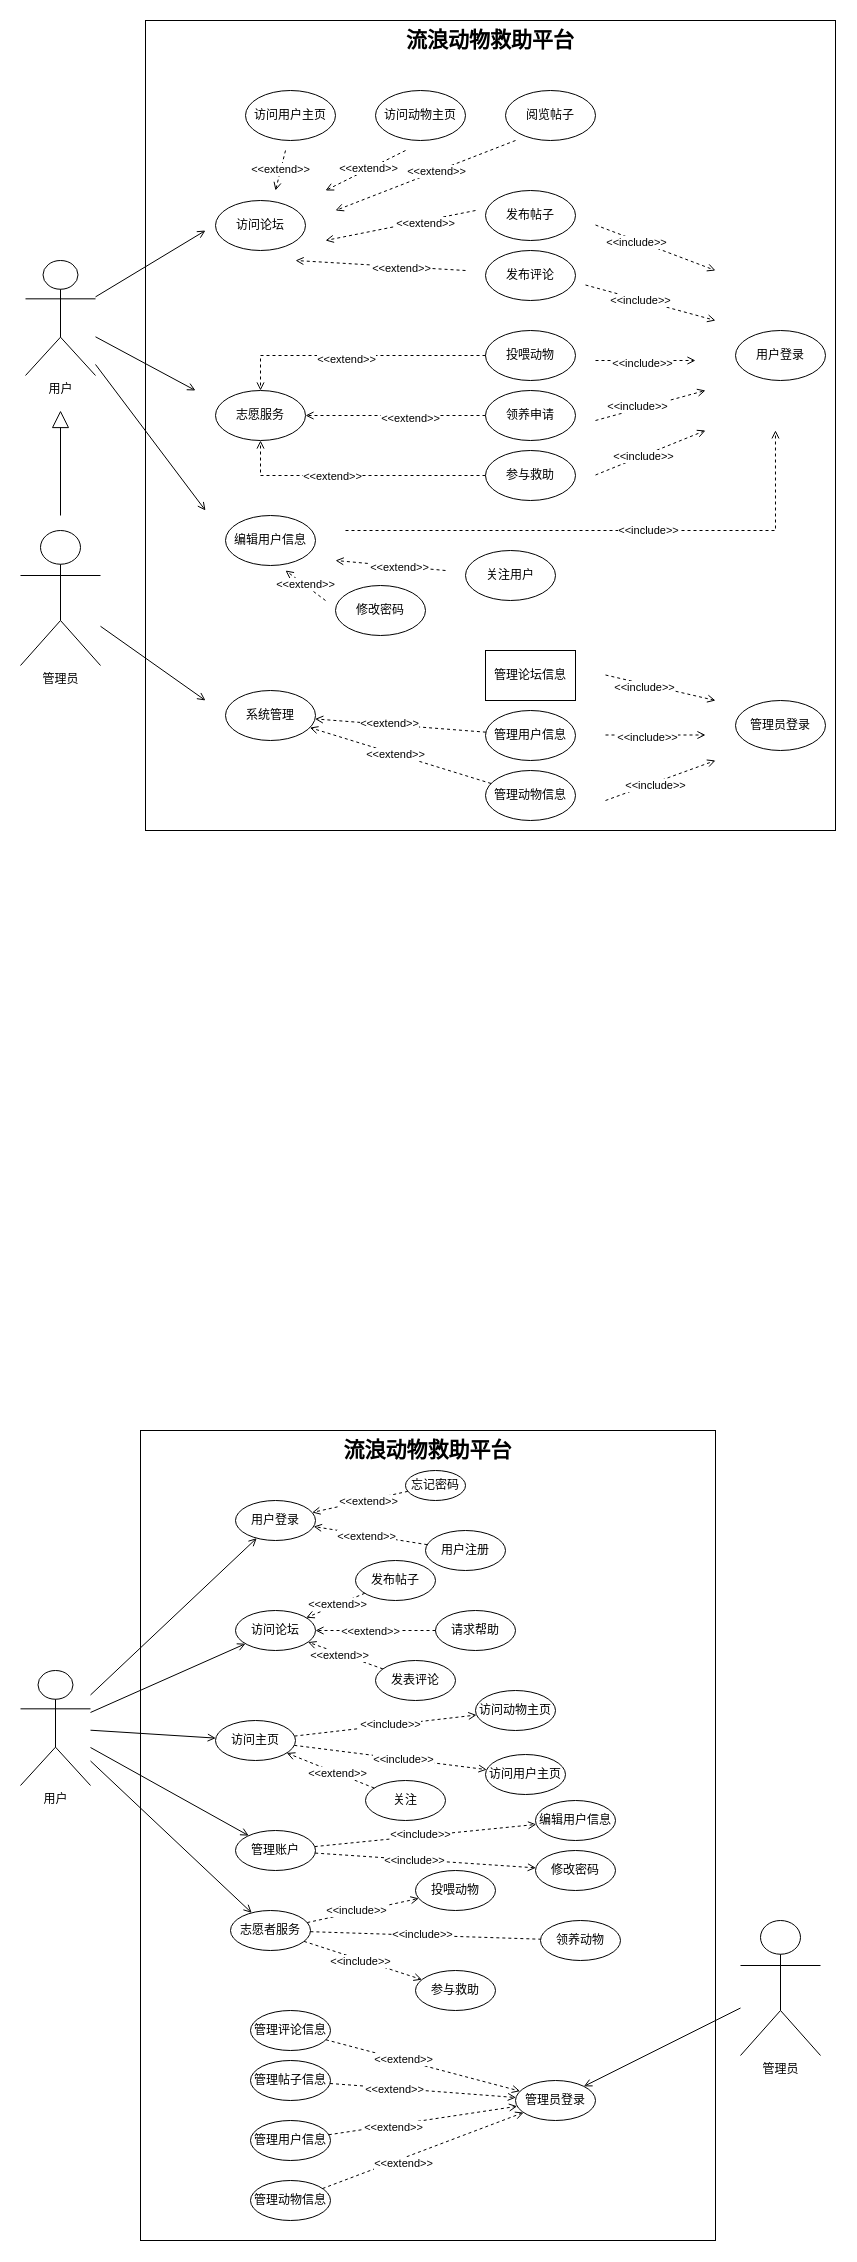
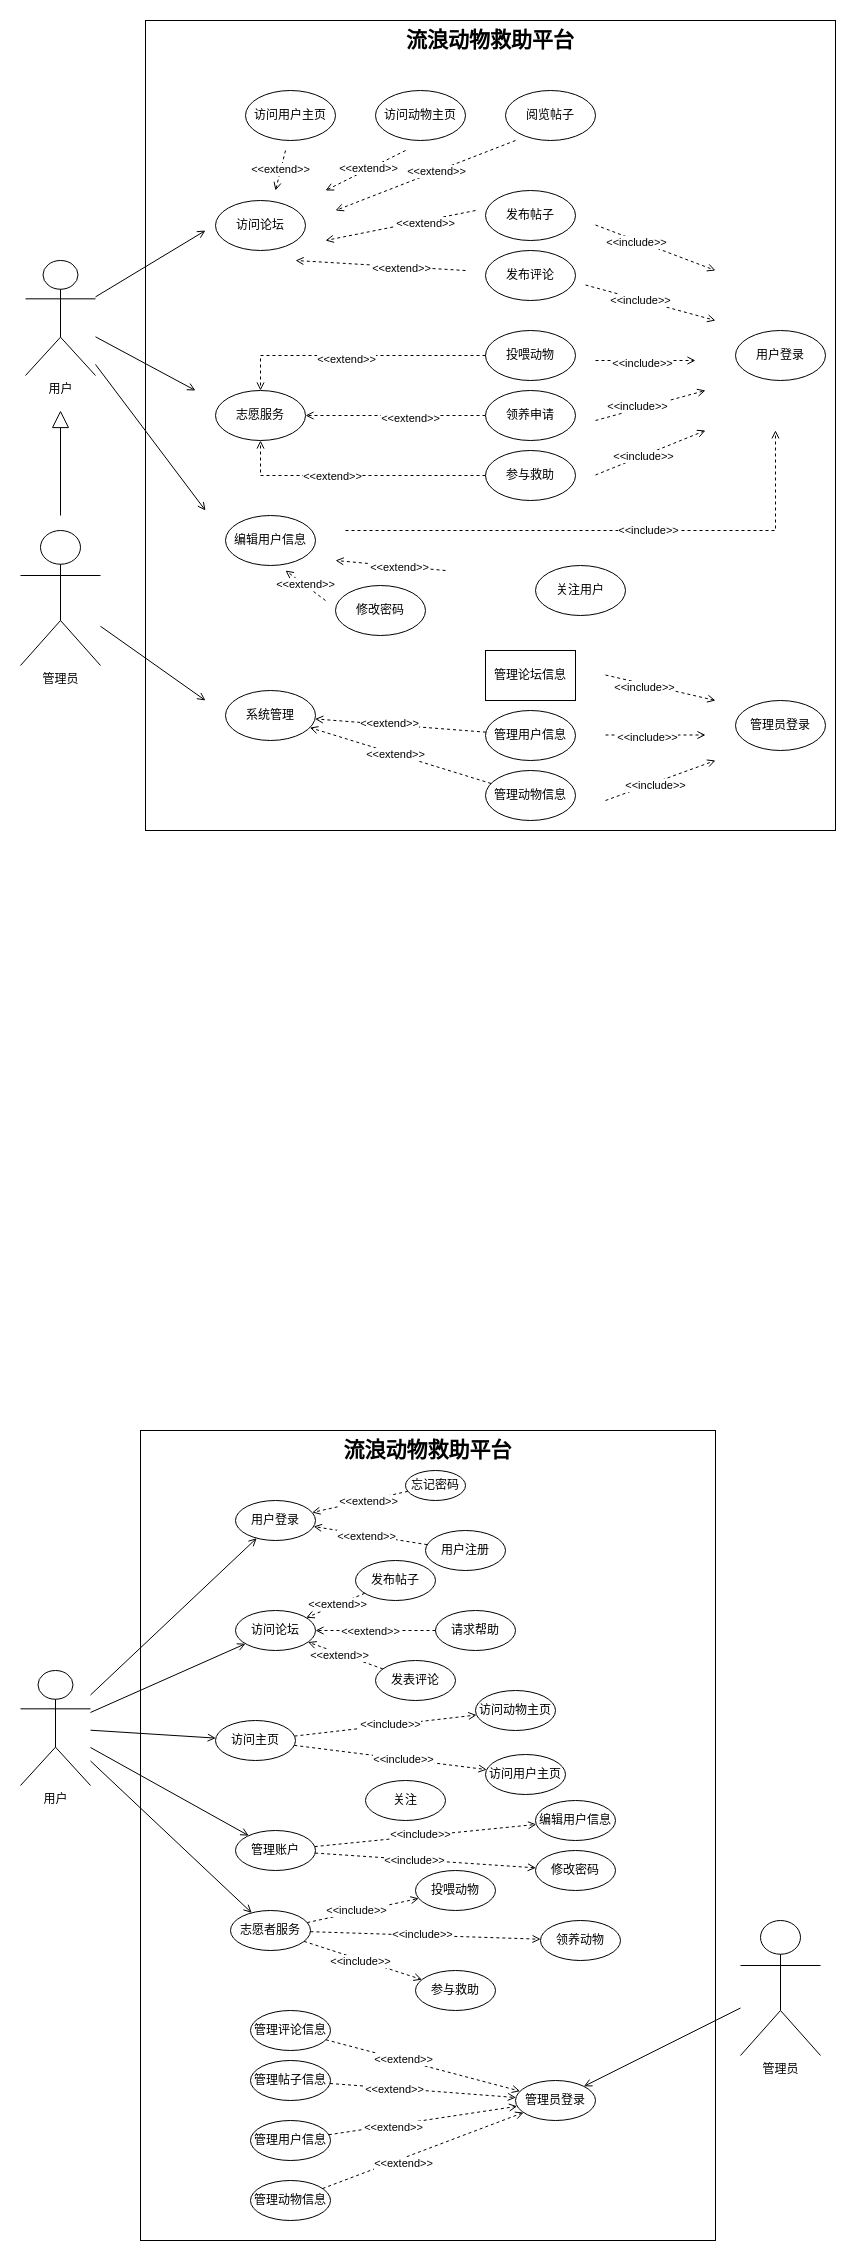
(511, 576) -> (581, 591)
(350, 1778) -> none
(535, 1939) -> (534, 1939)
